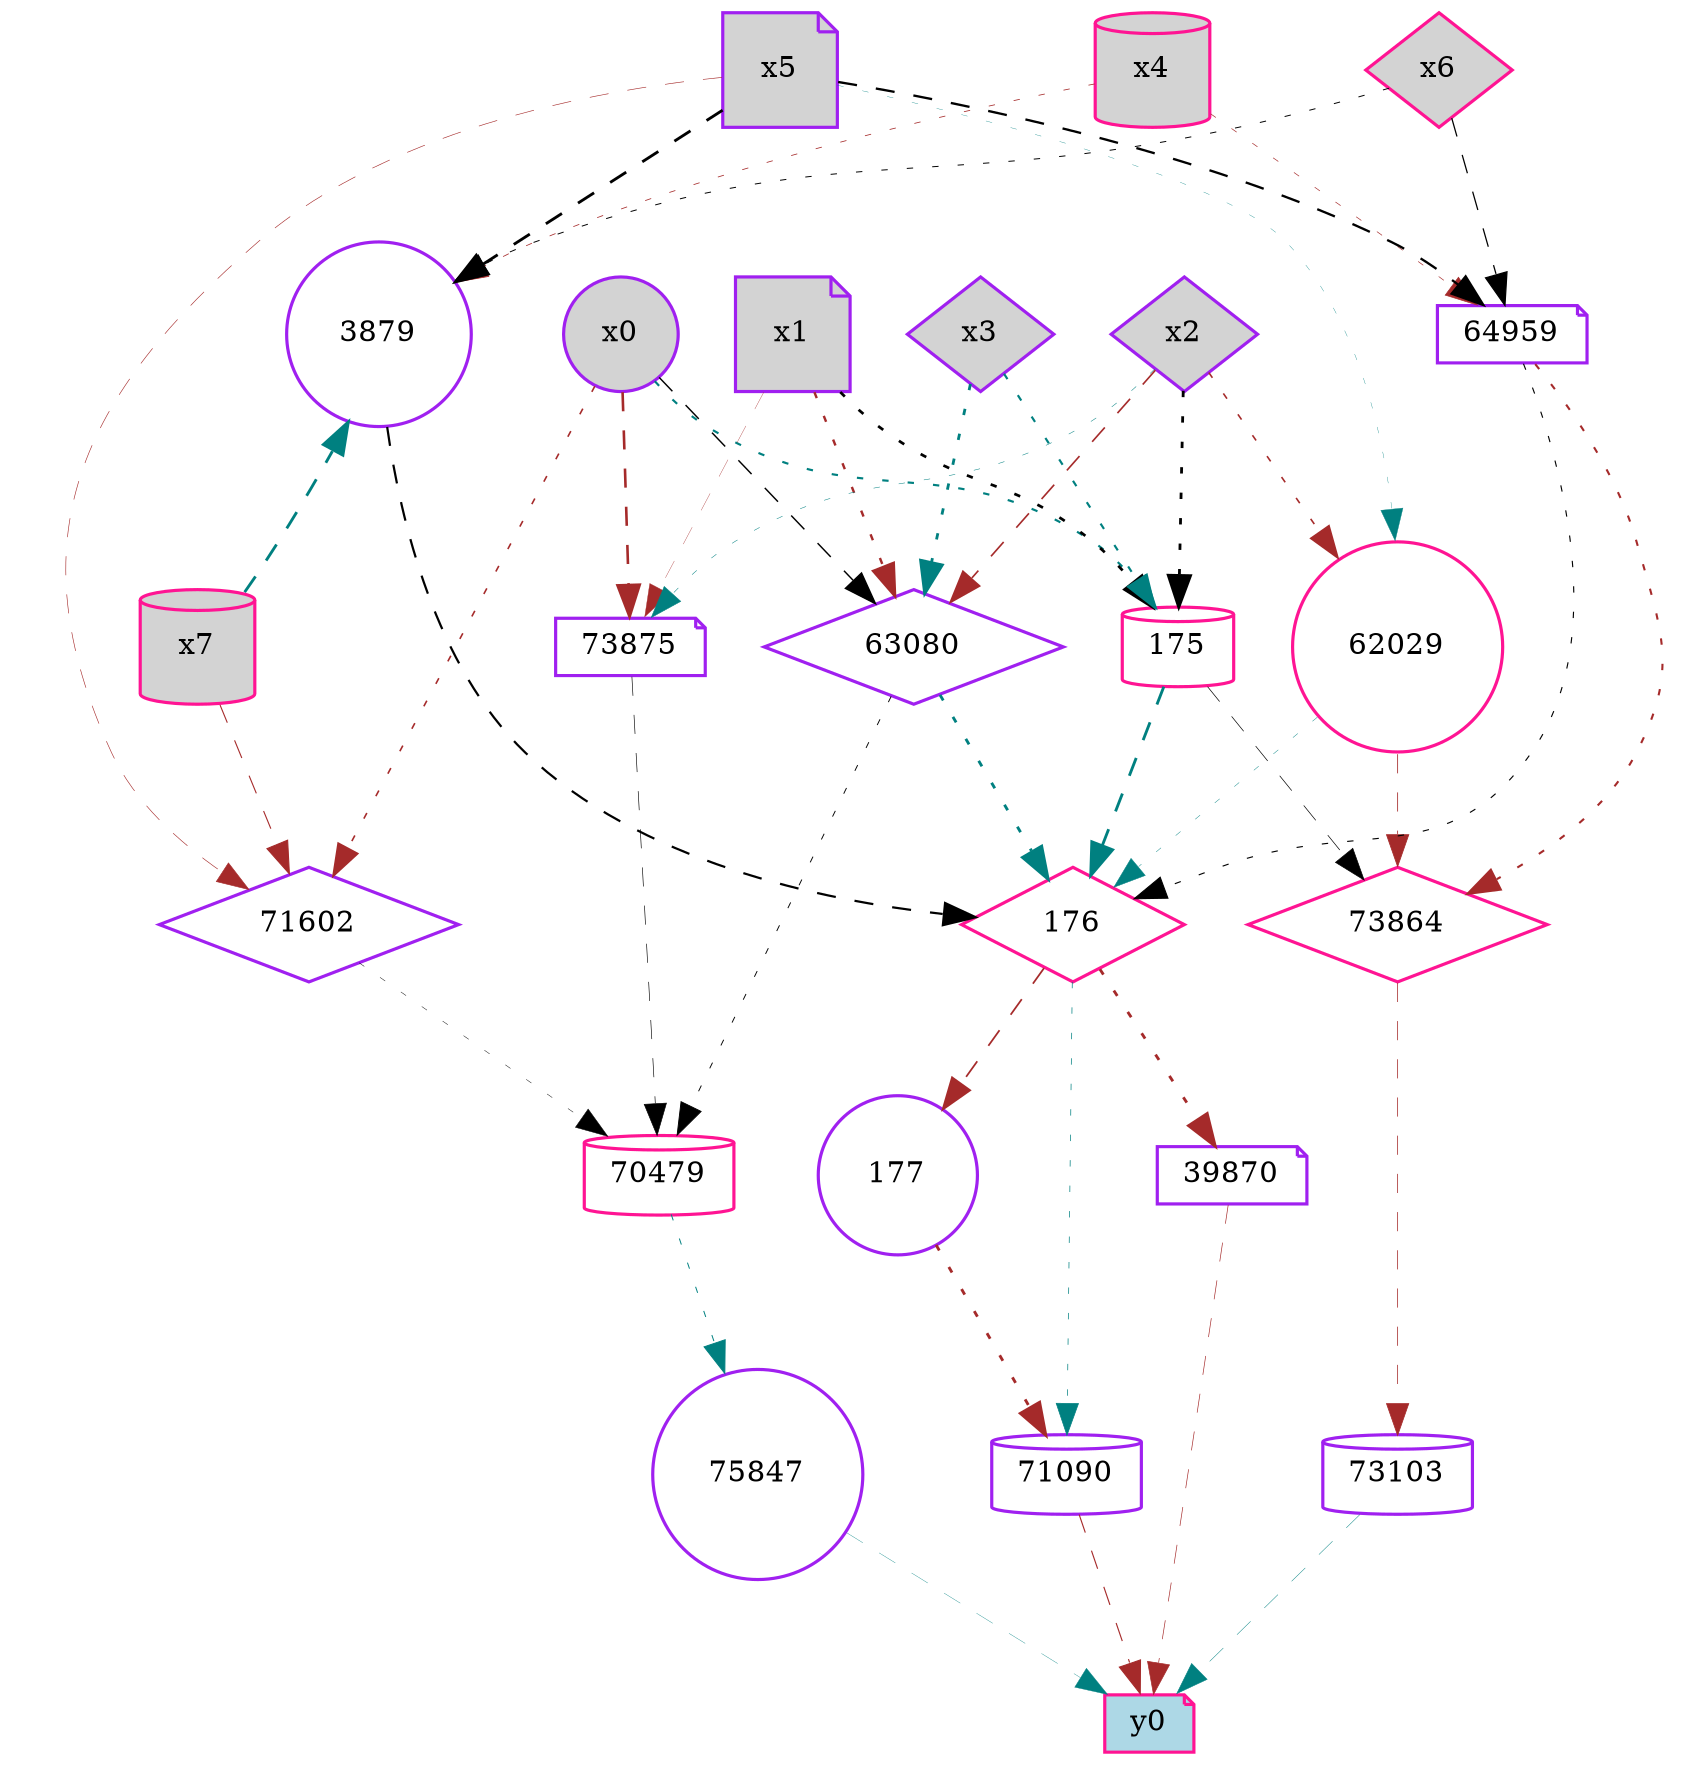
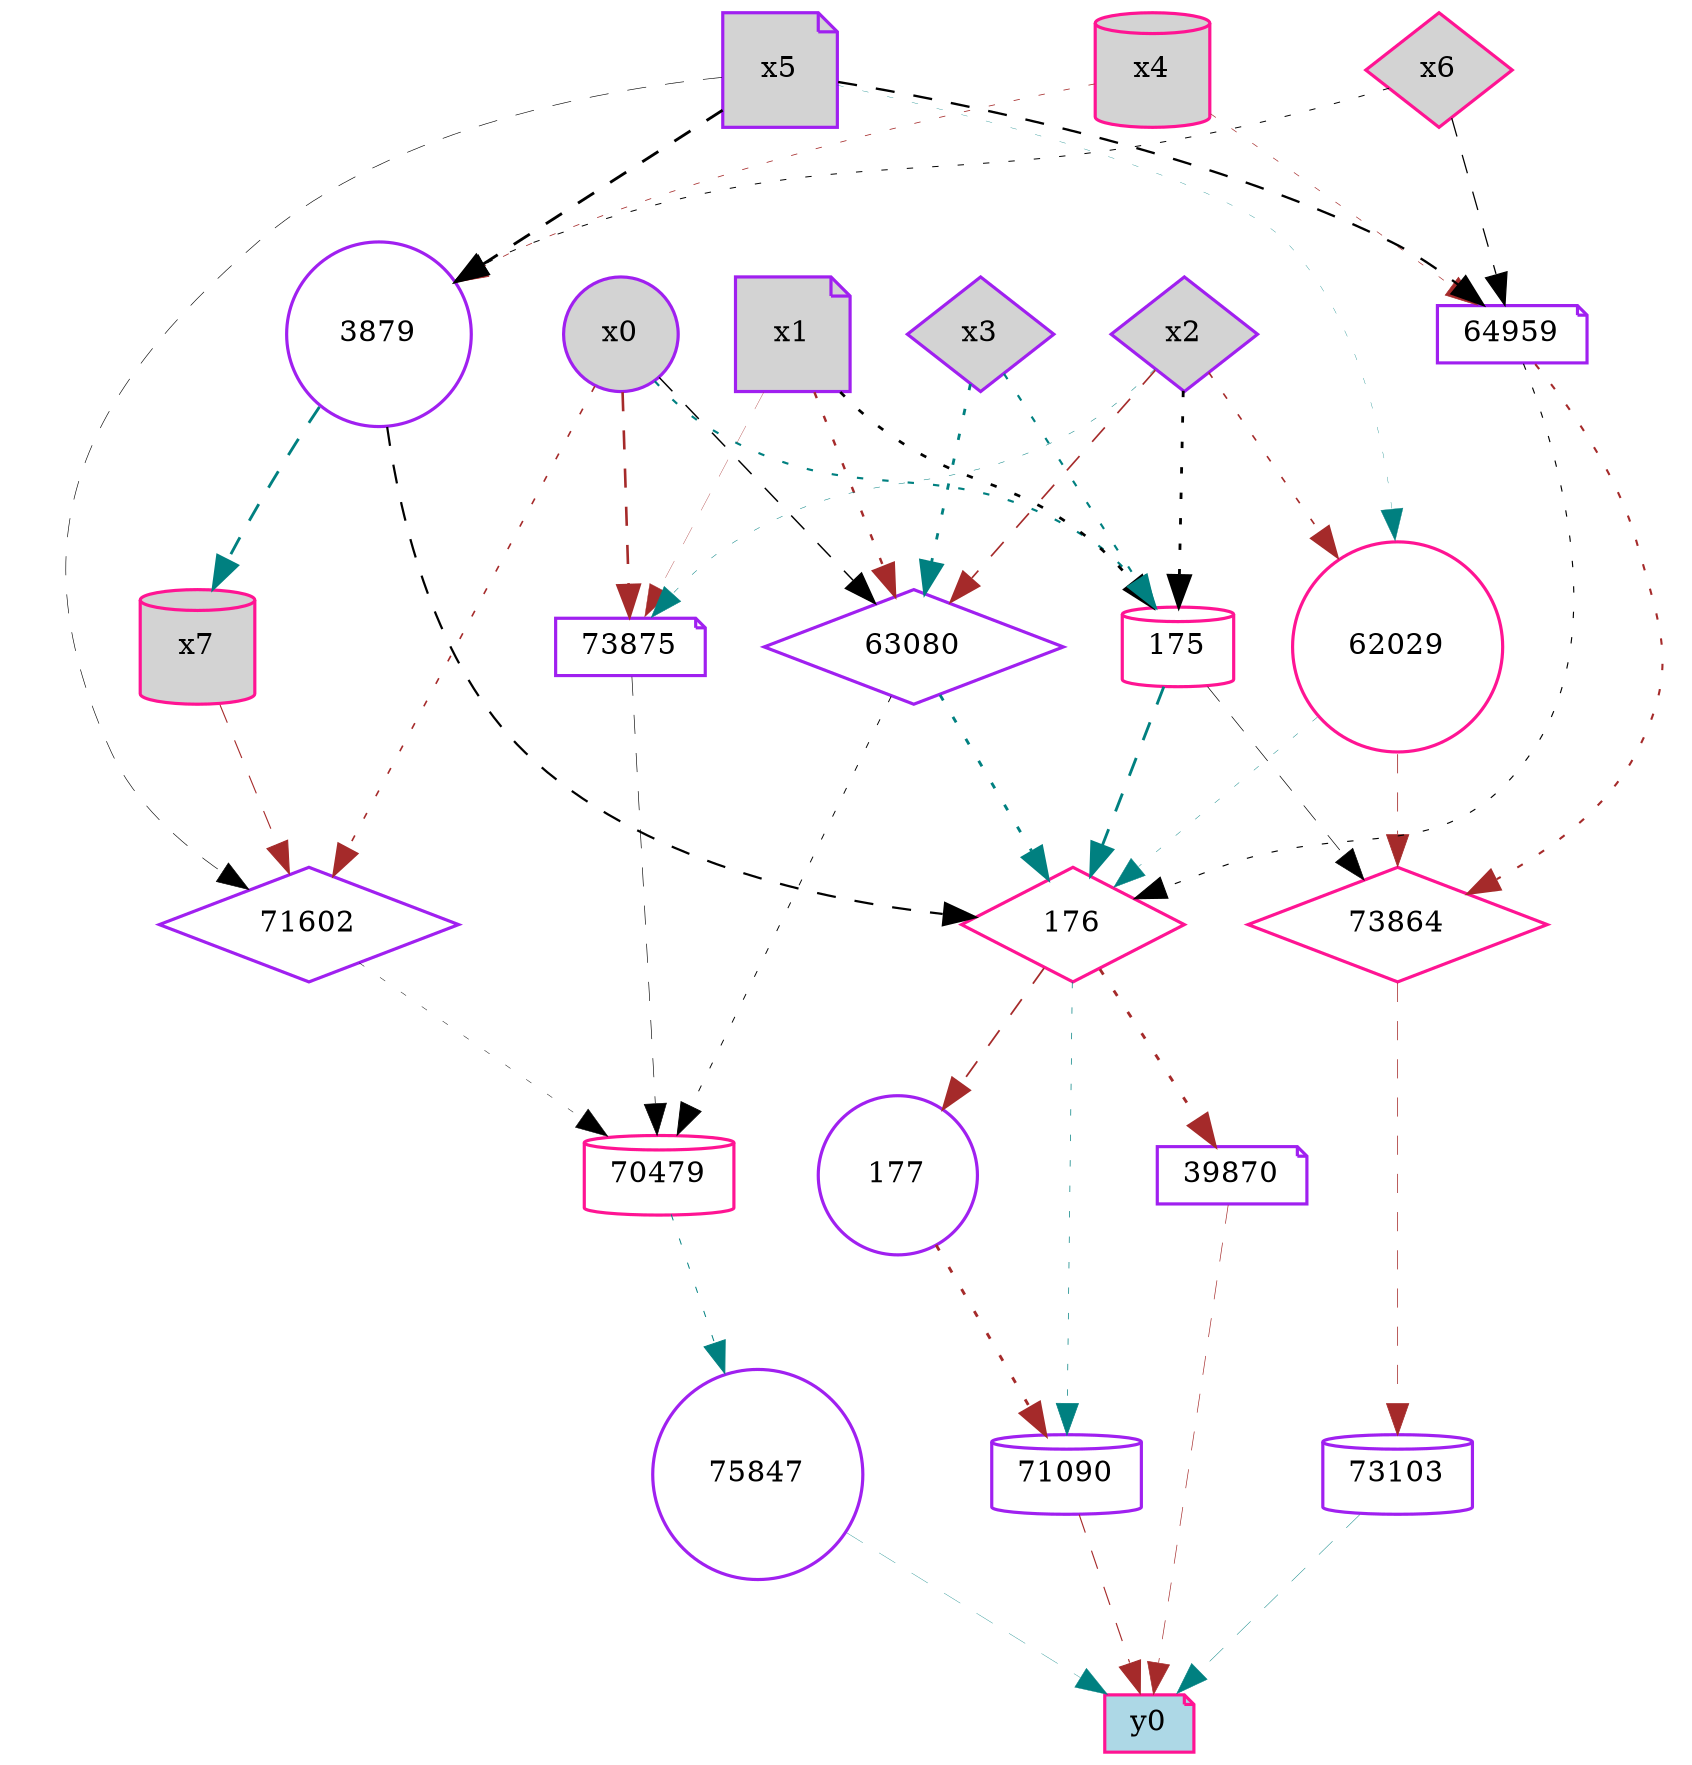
(171, 329) -> (171, 329)
(290, 523) -> (272, 482)
